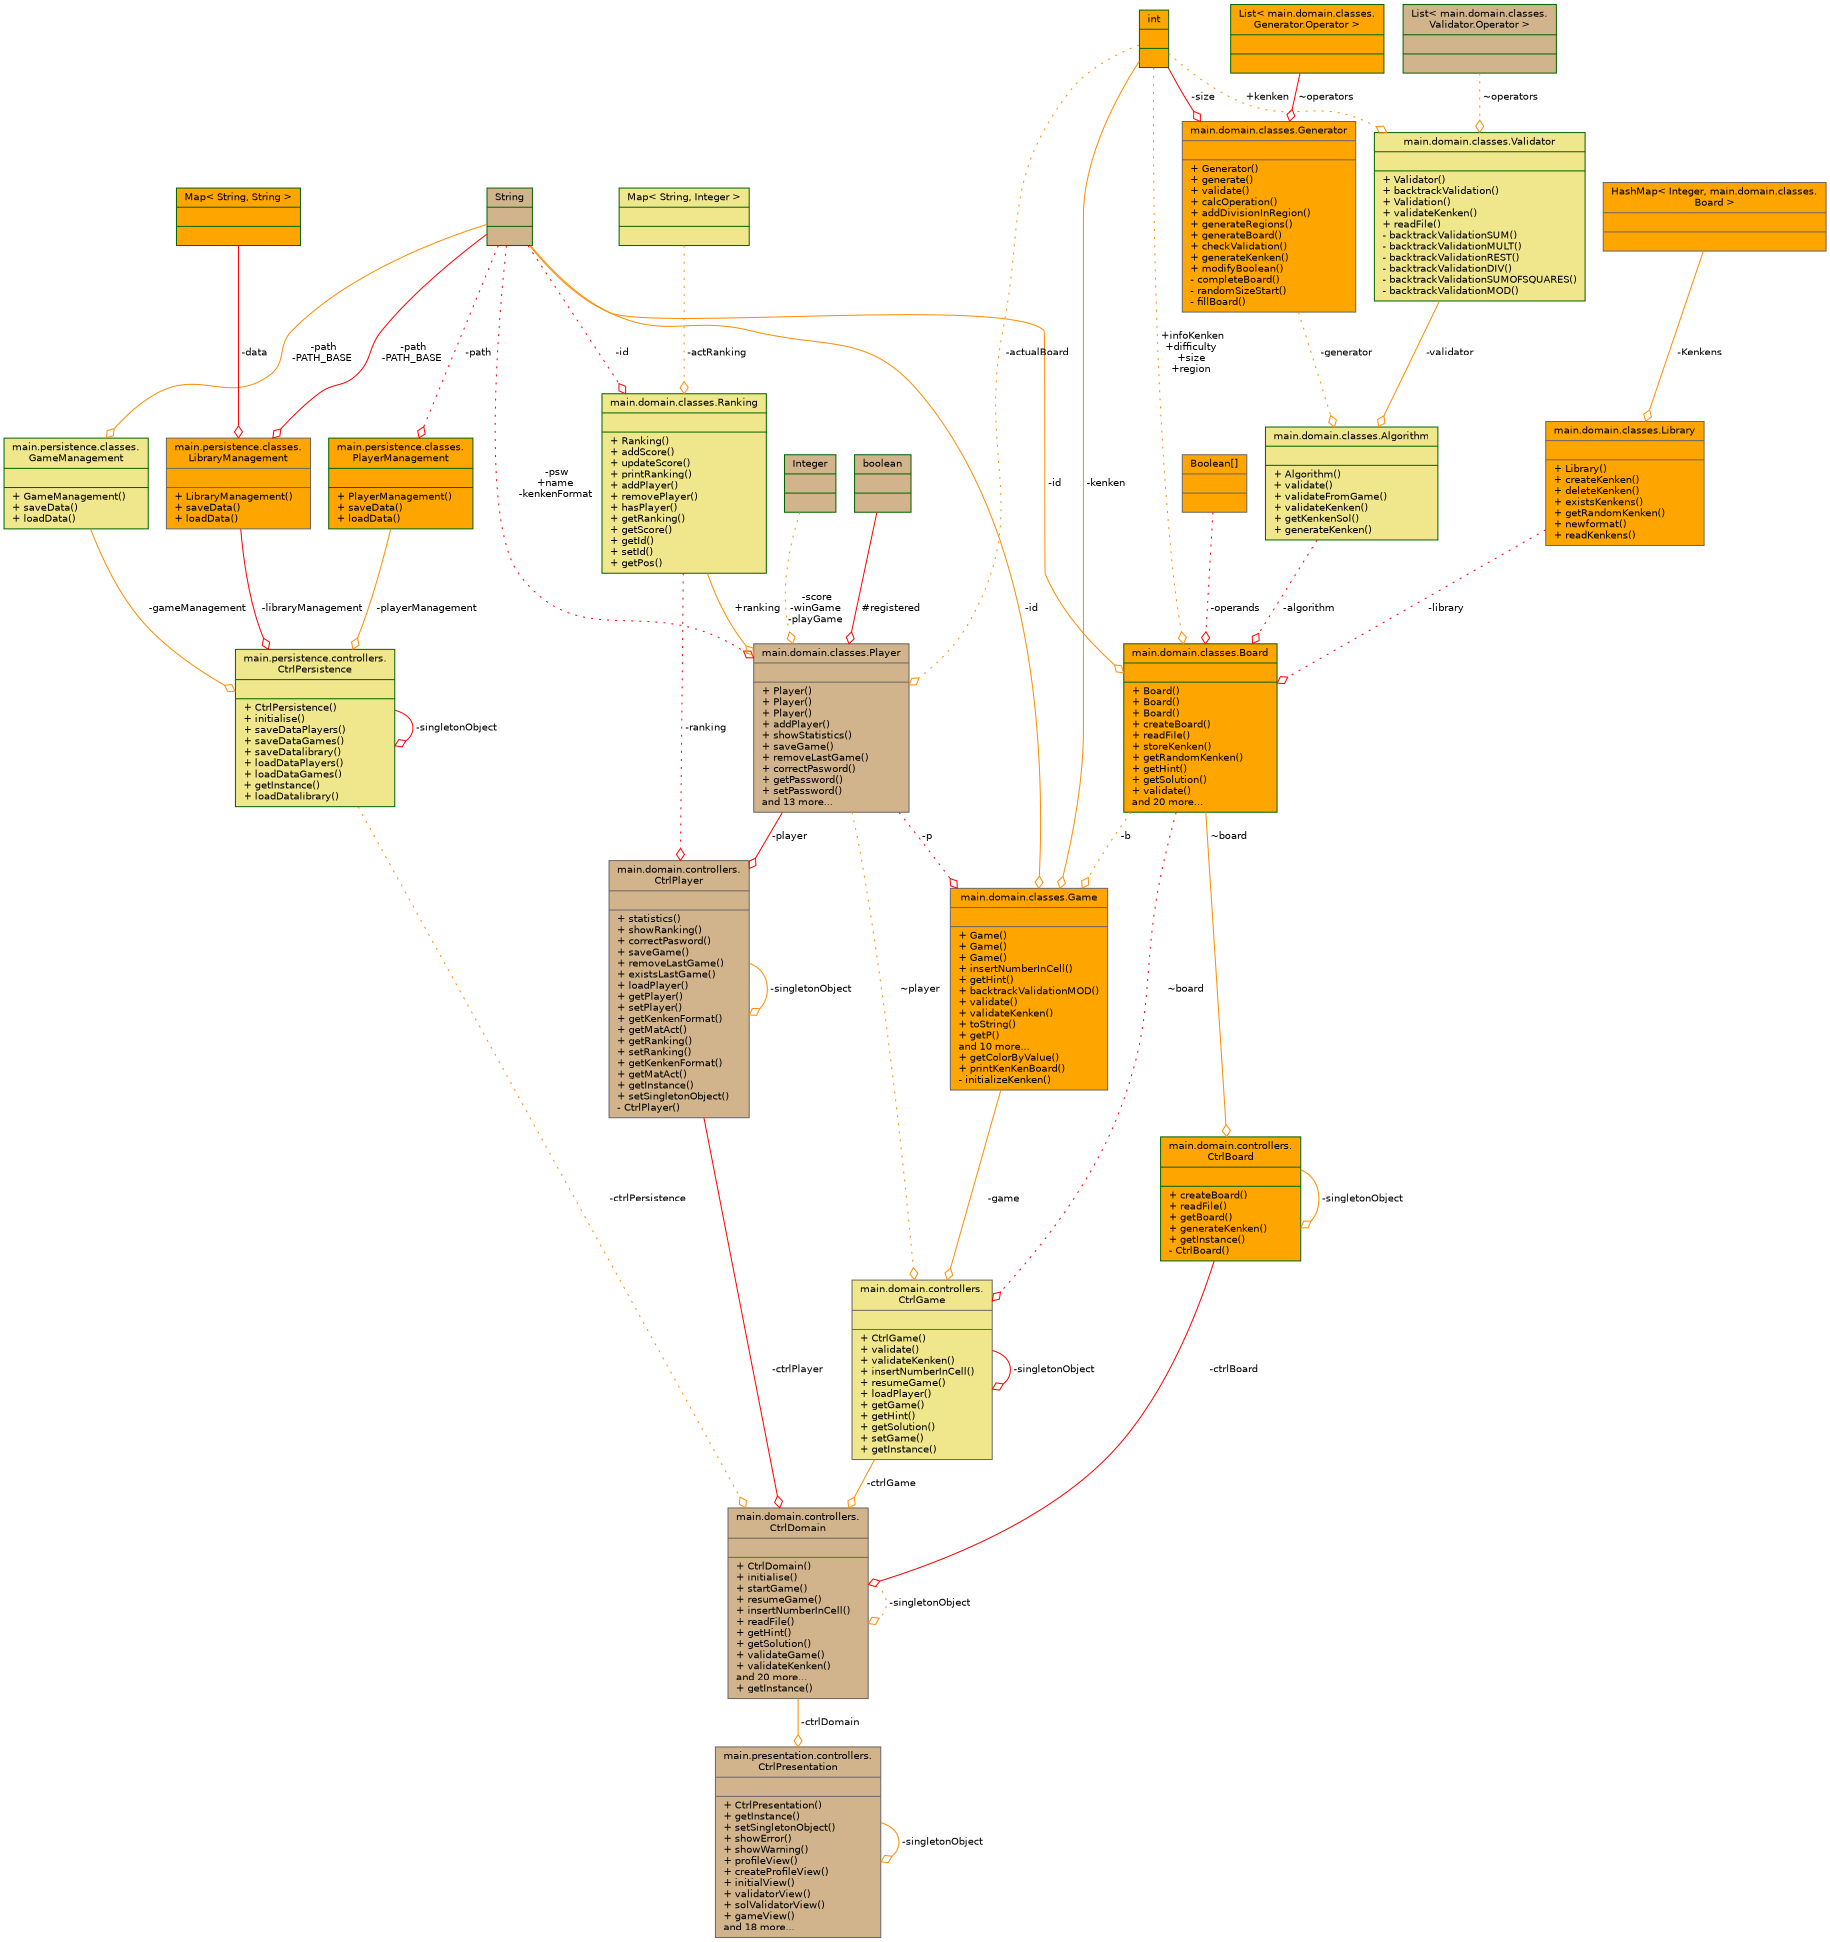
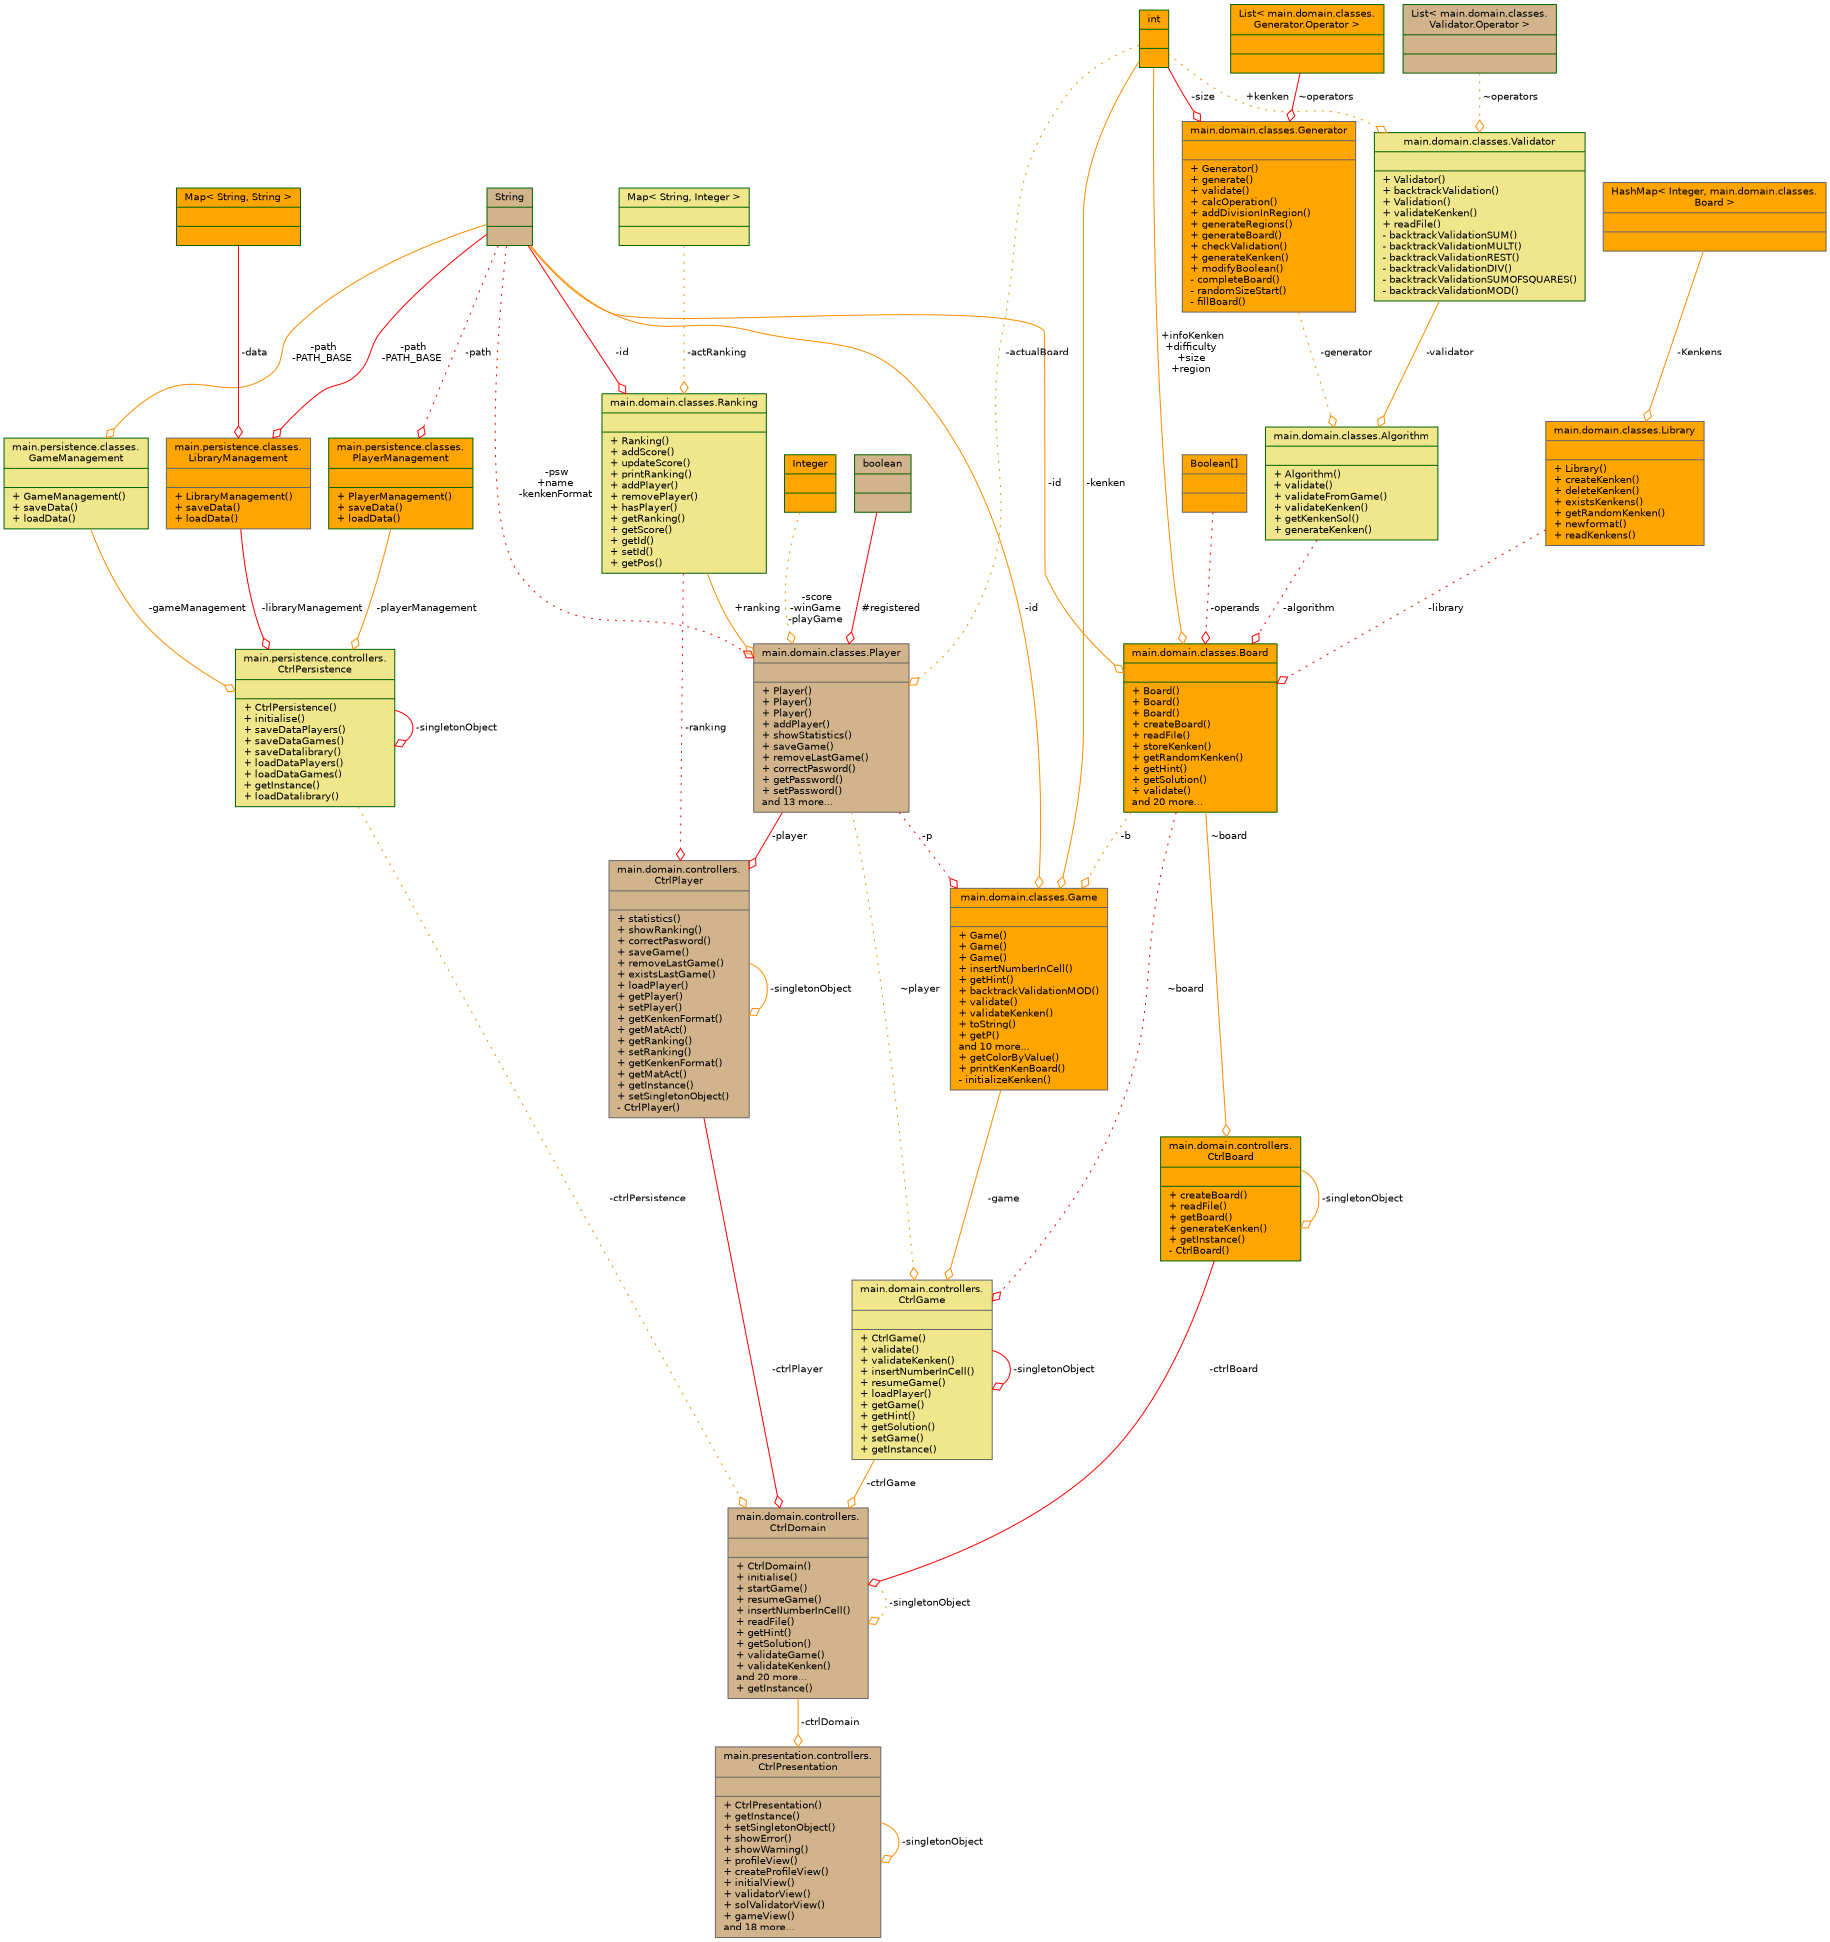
(573, 314) -> (573, 314)
(1158, 350) -> (1158, 350)
(810, 483) -> (810, 483)
